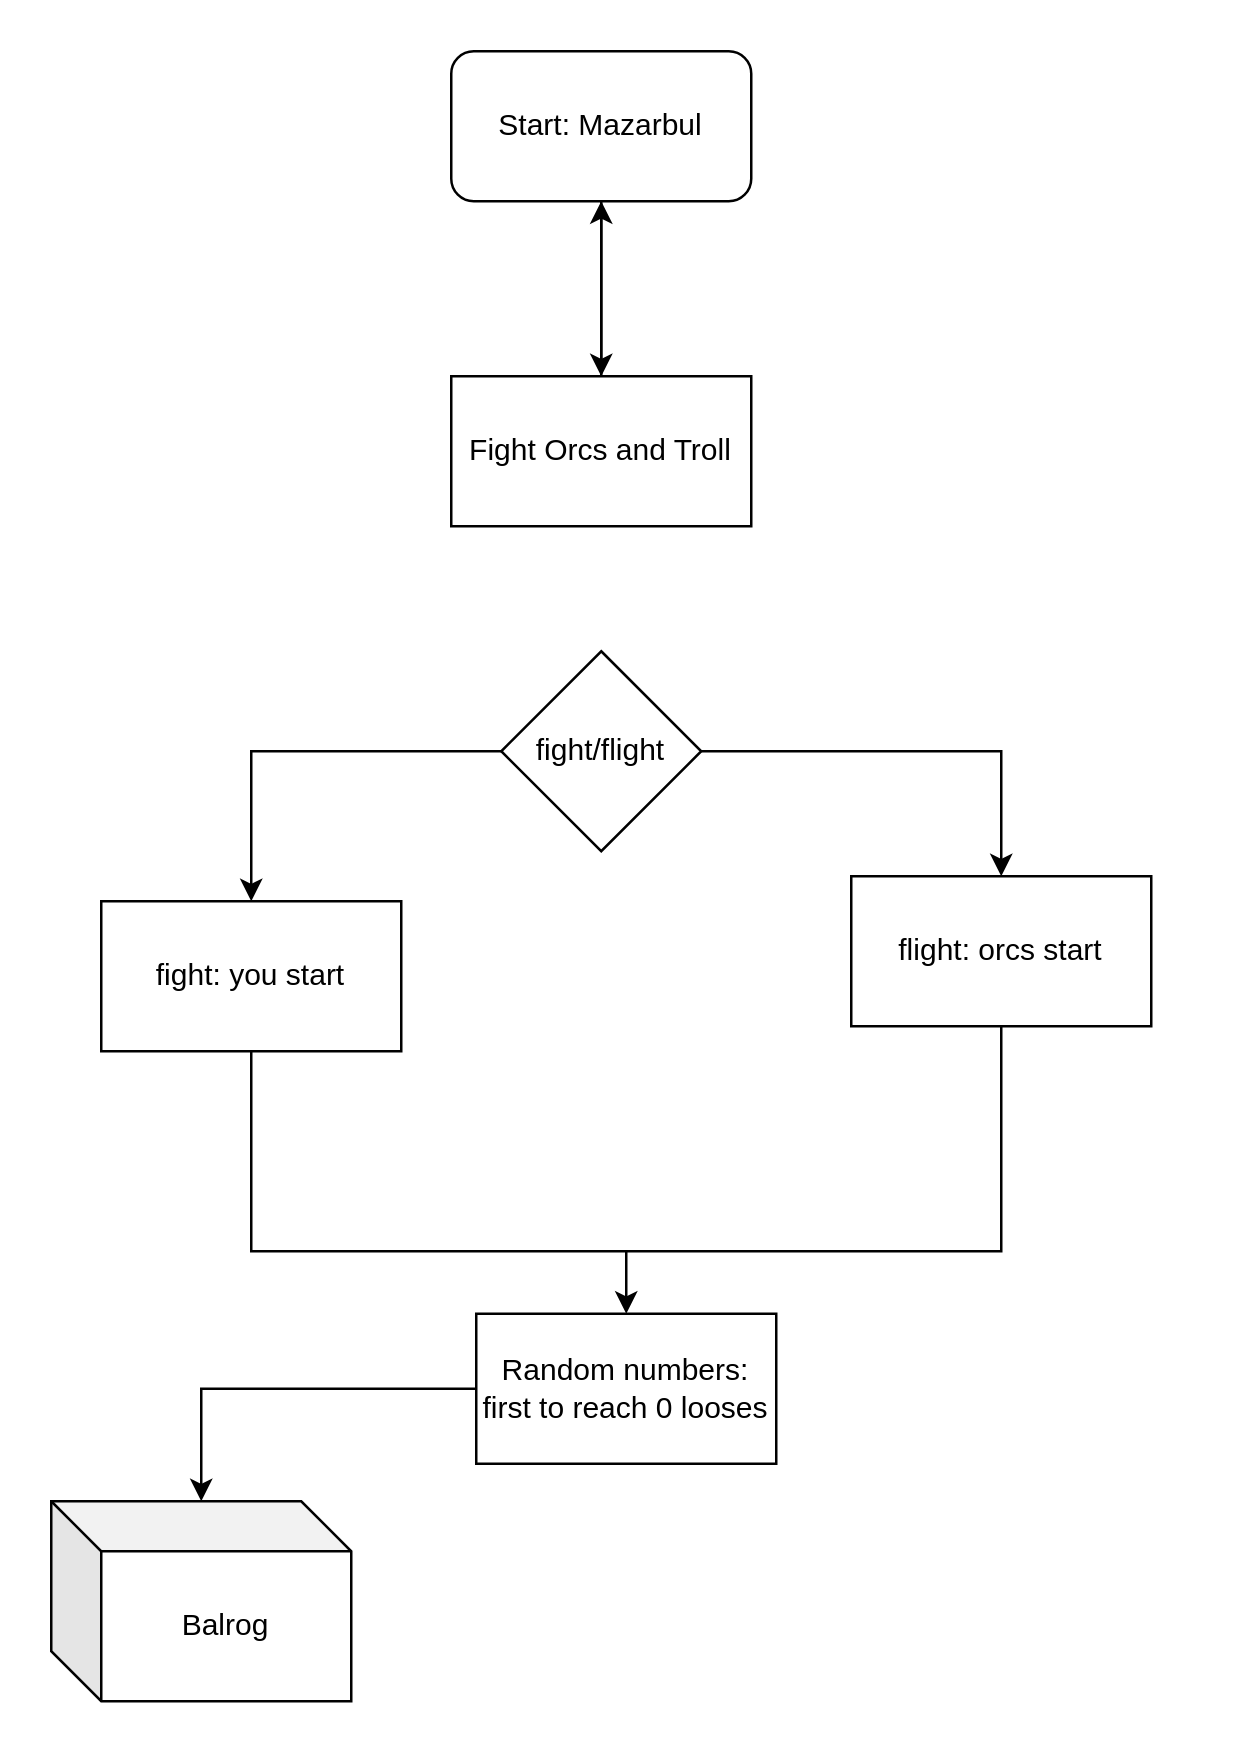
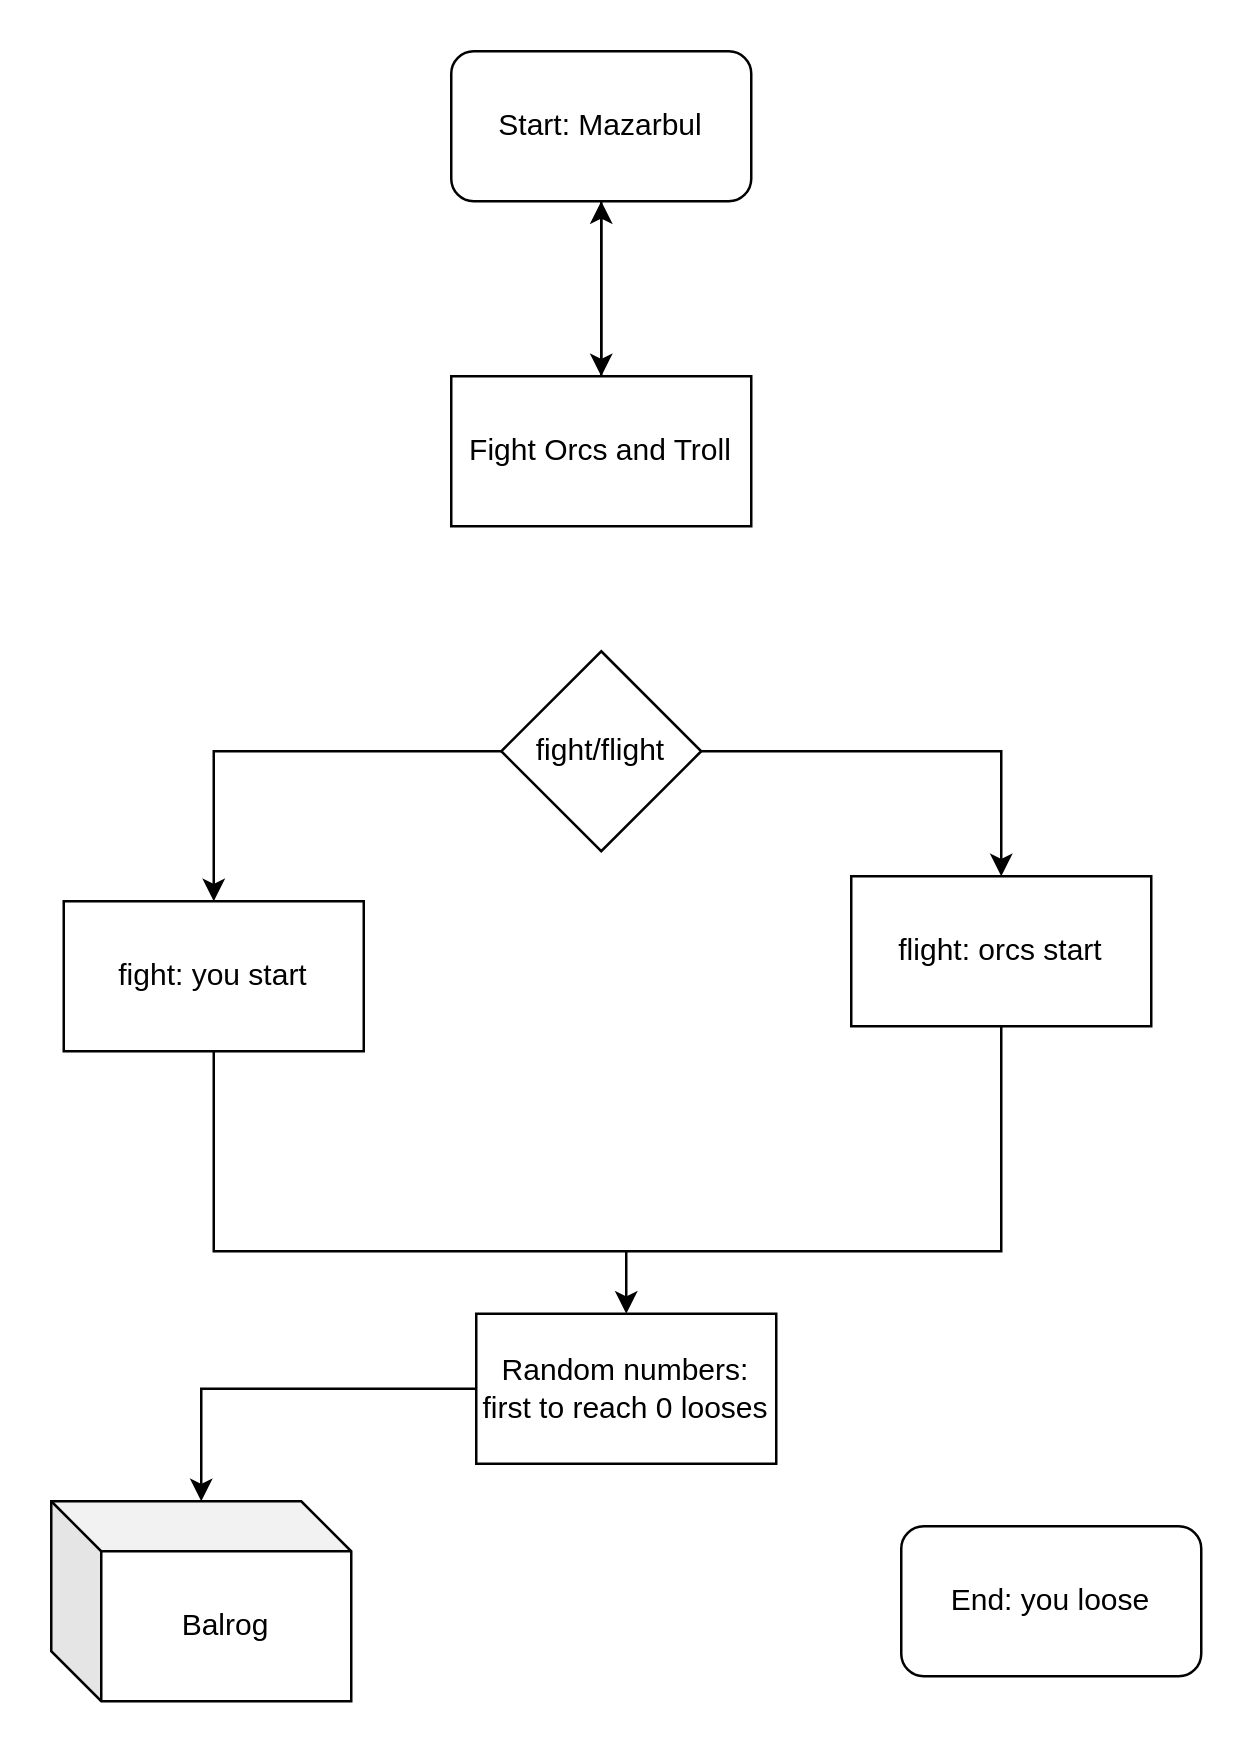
(251, 976) -> (214, 976)
none -> (1051, 1601)
